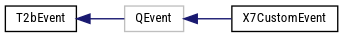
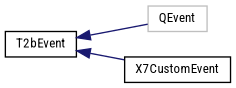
(214, 19) -> (107, 57)
